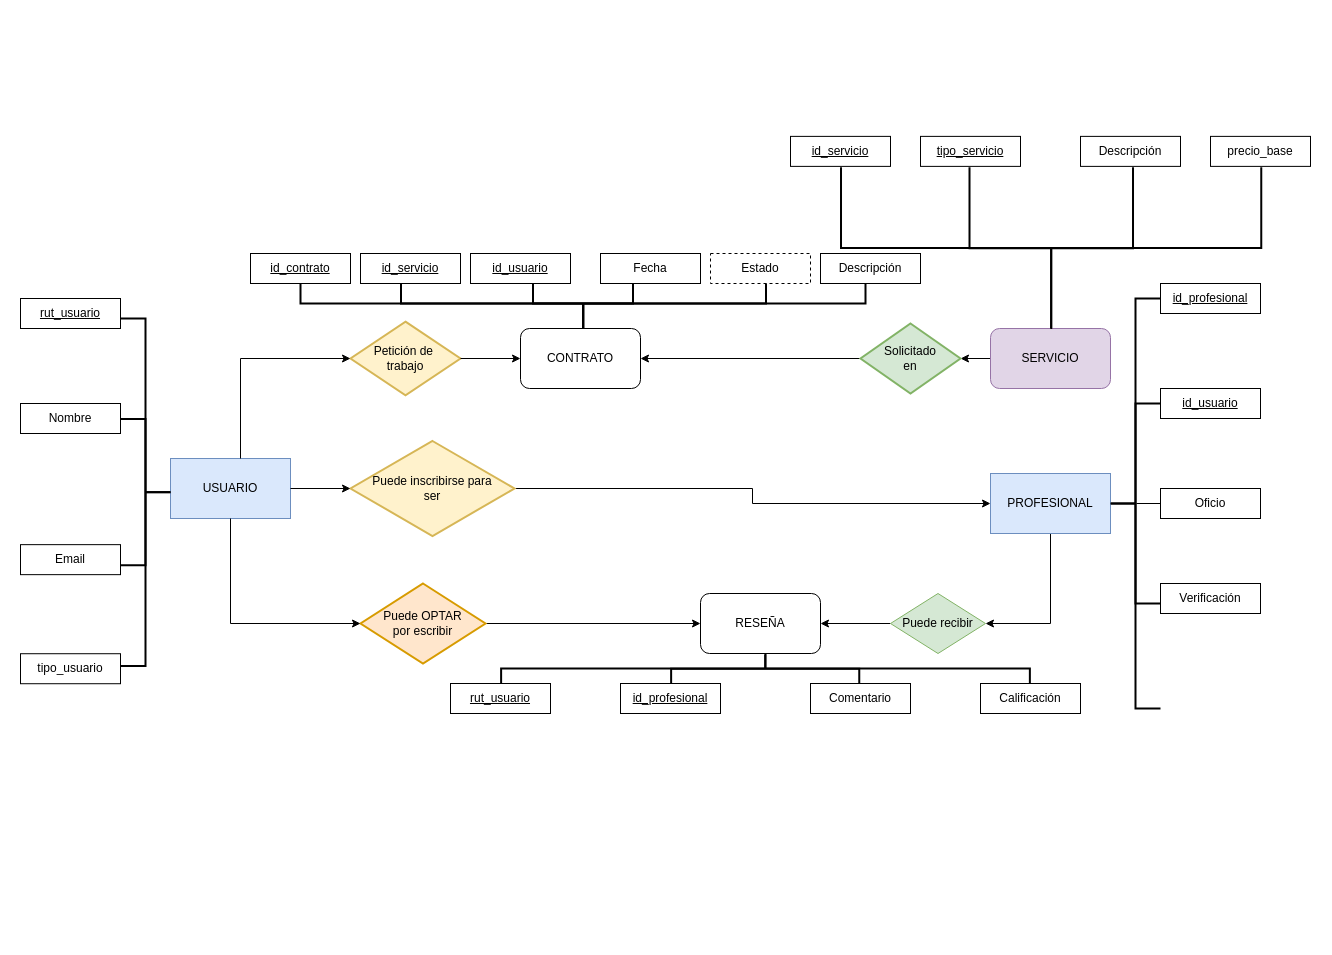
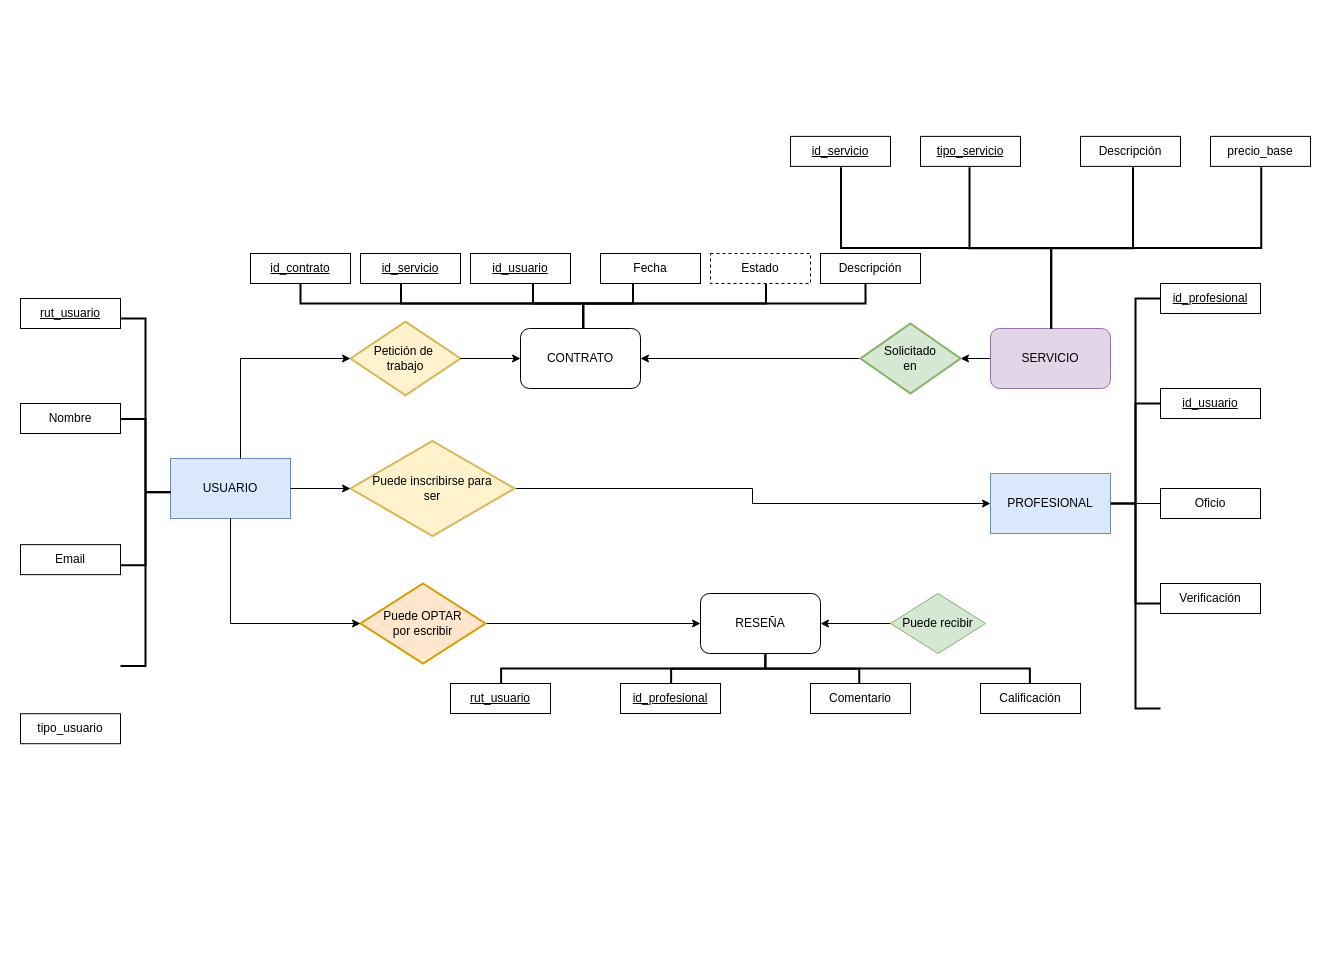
(1051, 608) -> none
(71, 669) -> (71, 729)
